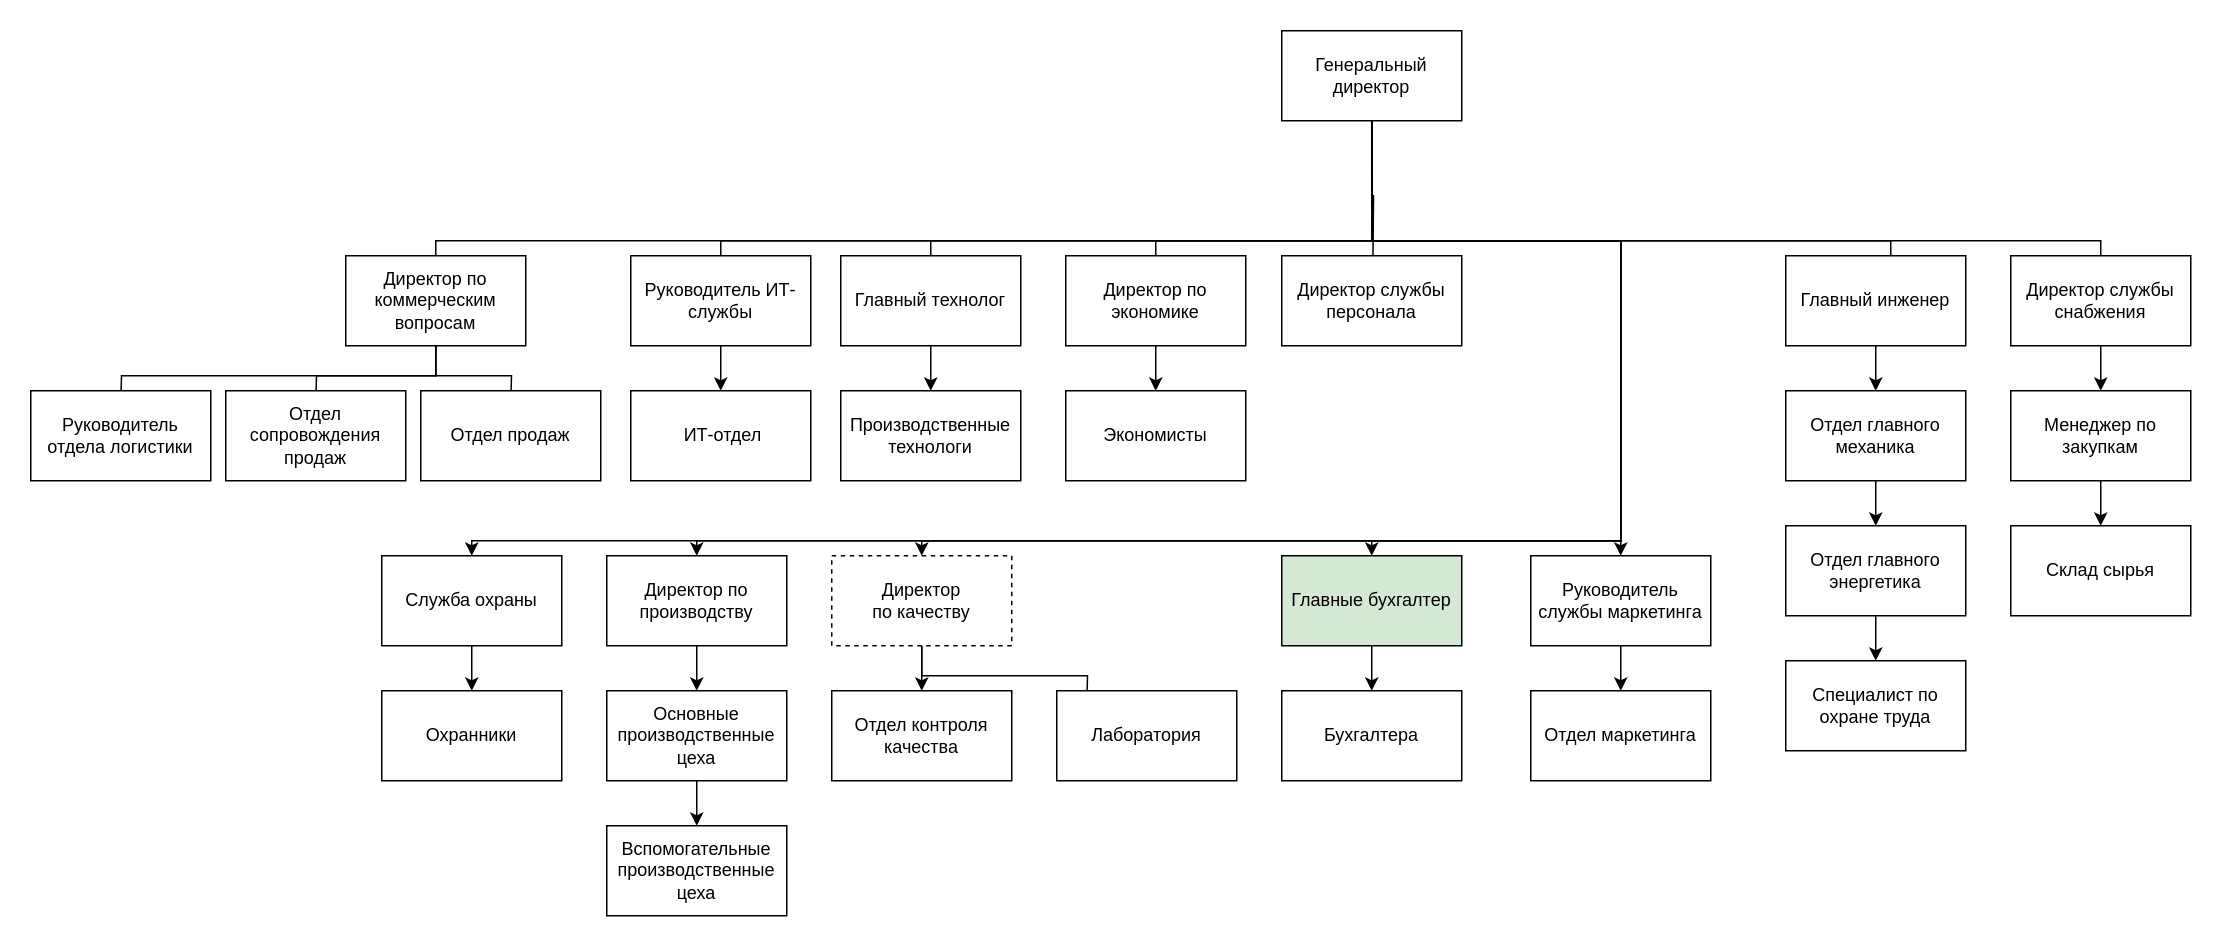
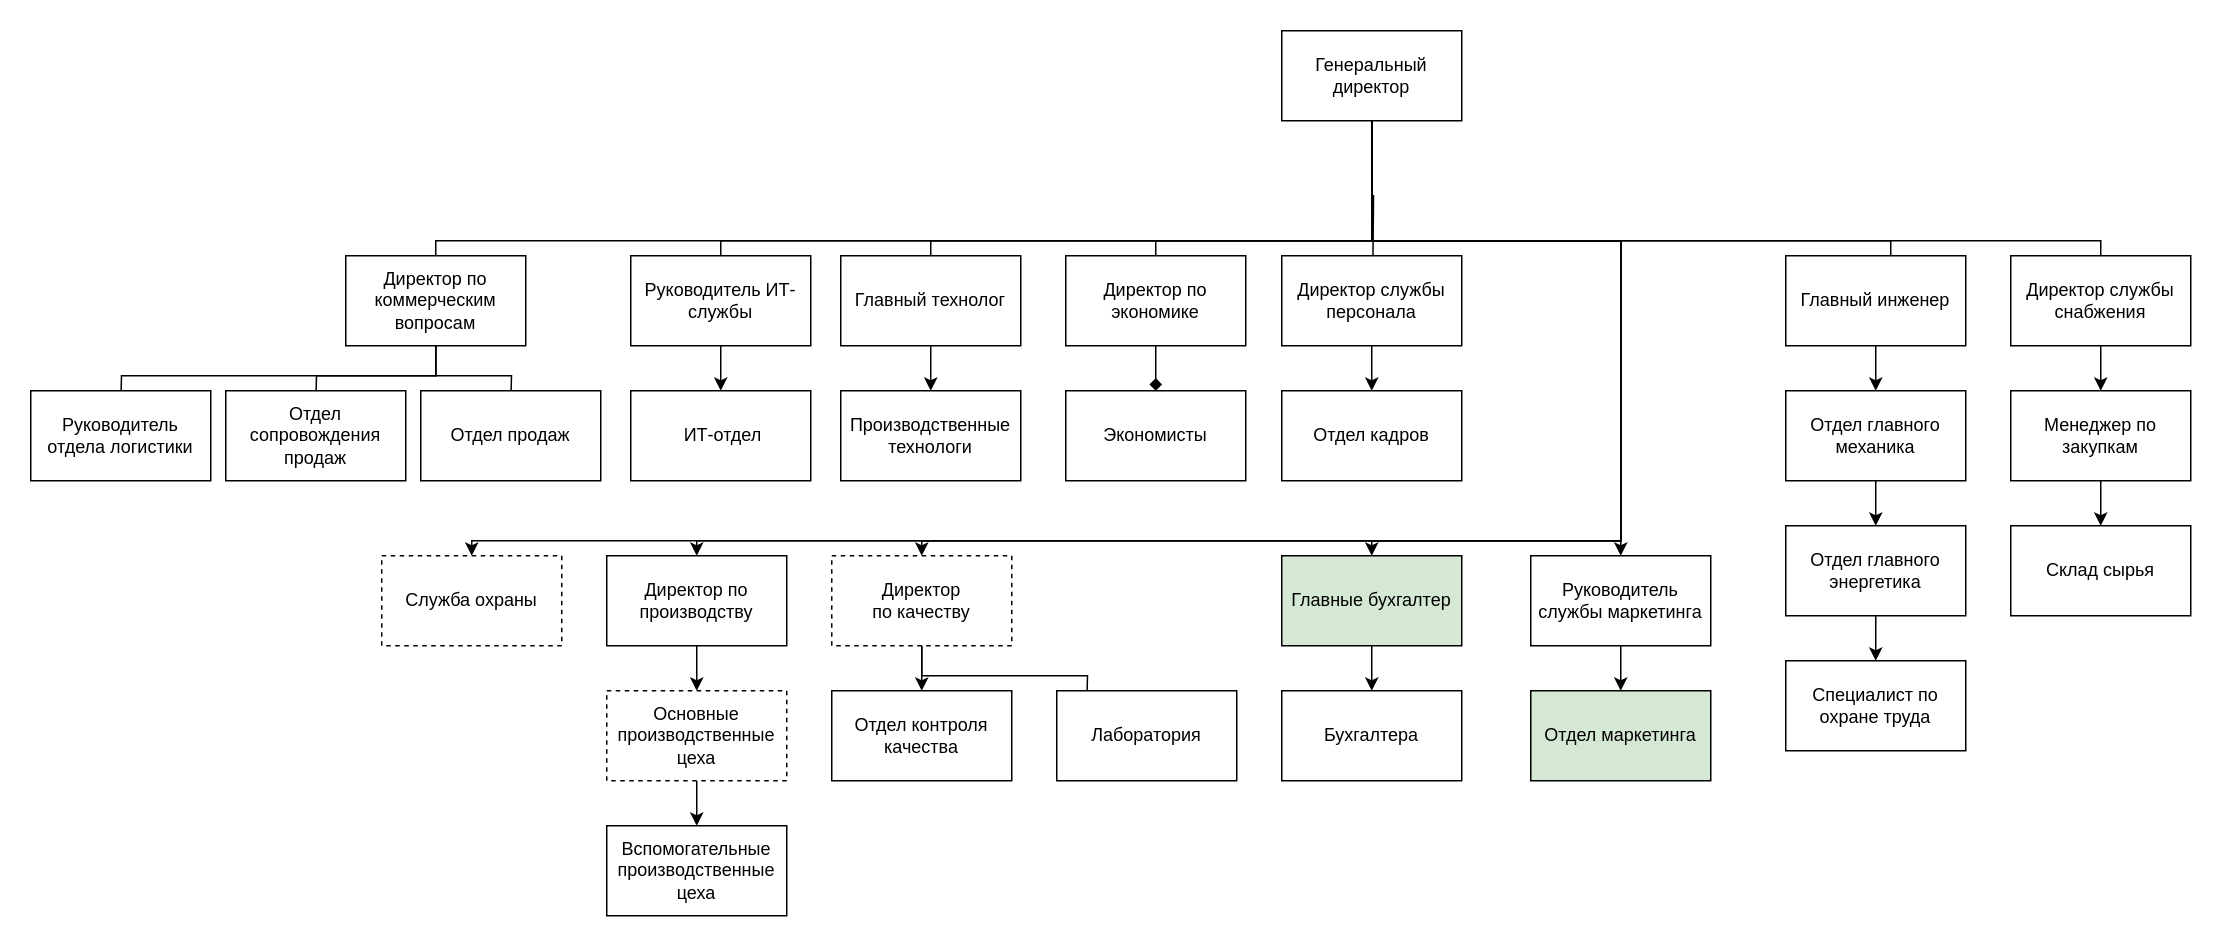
none -> (1372, 363)
(1156, 379) -> (1156, 378)
none -> (1372, 436)
(472, 601) -> (472, 601)
(472, 674) -> none
(472, 736) -> none
(697, 736) -> (697, 736)
(1621, 736) -> (1621, 736)
